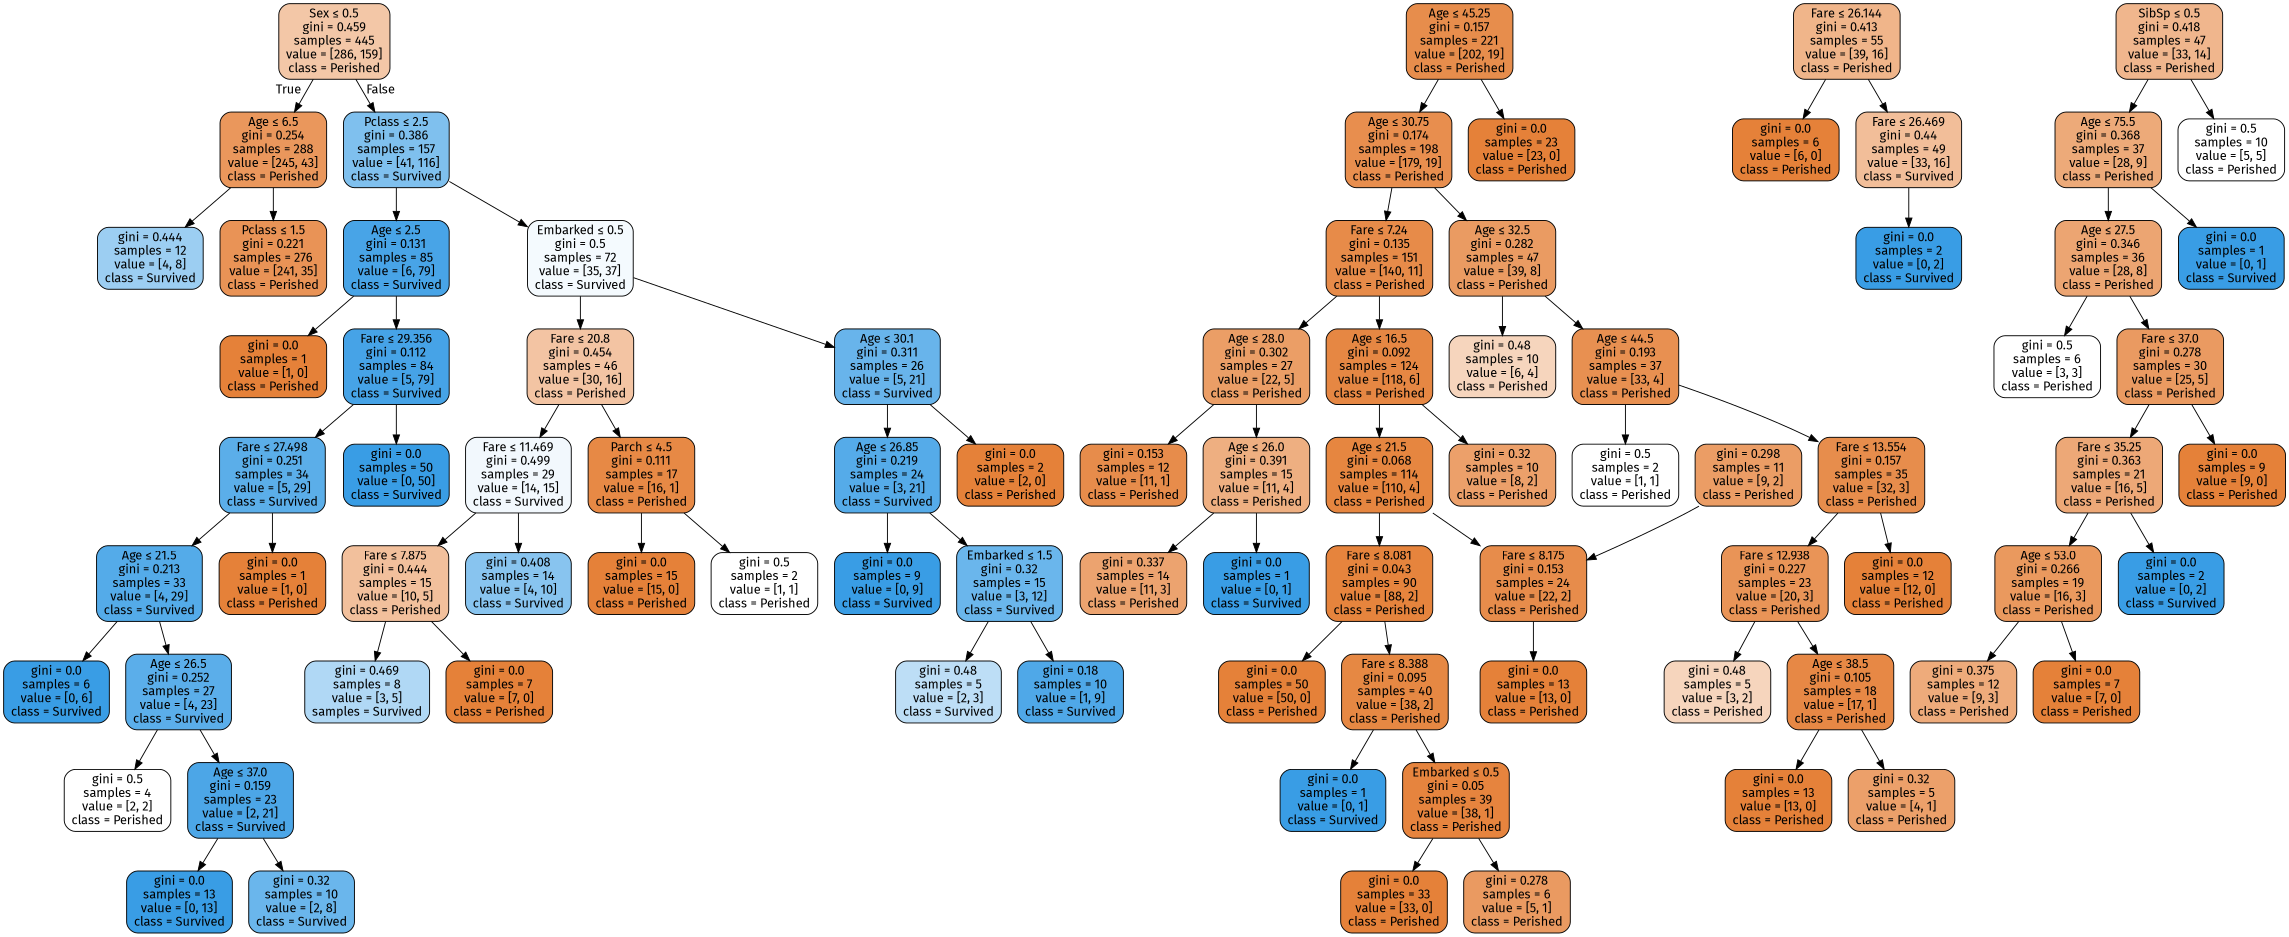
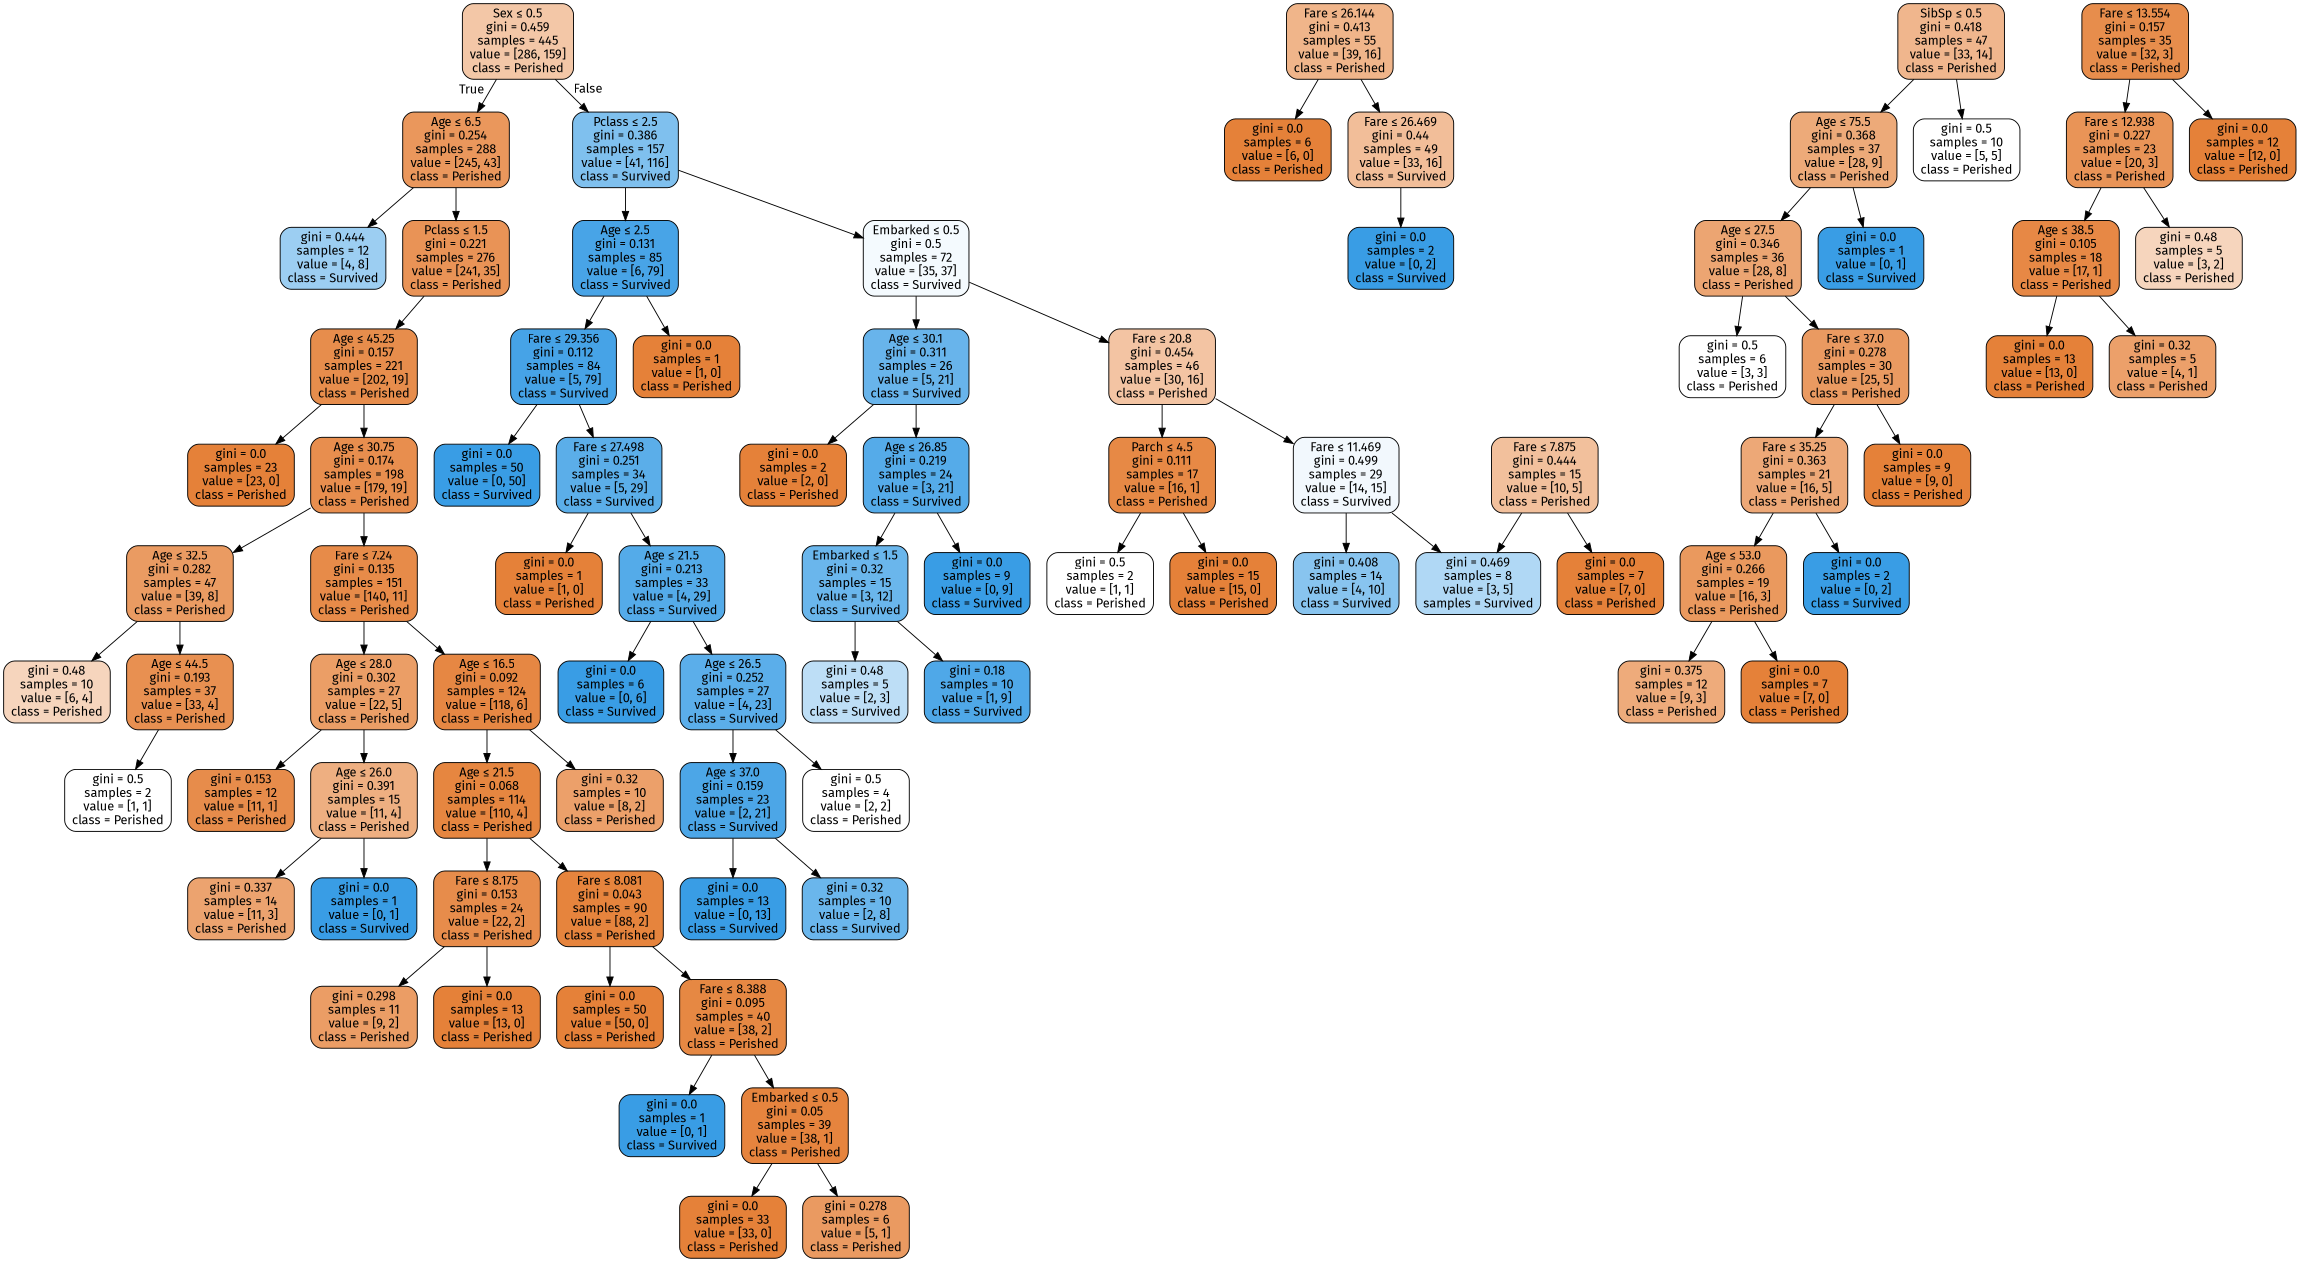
none -> (413, 309)
(1745, 409) -> none
(460, 526) -> (1413, 530)
(1648, 532) -> (425, 963)
